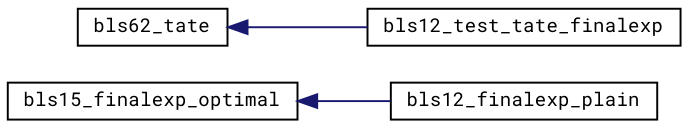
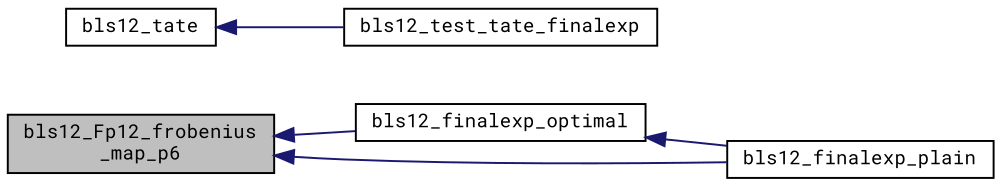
(153, 27) -> (141, 27)
(153, 101) -> (501, 122)
none -> (141, 144)
